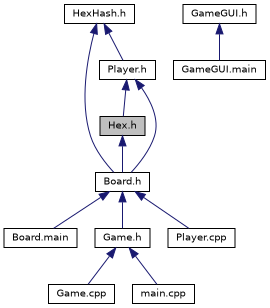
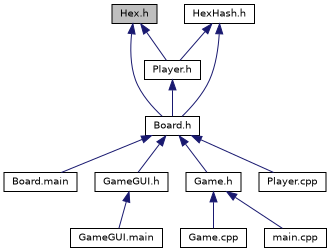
(125, 103) -> (156, 46)
none -> (149, 158)
